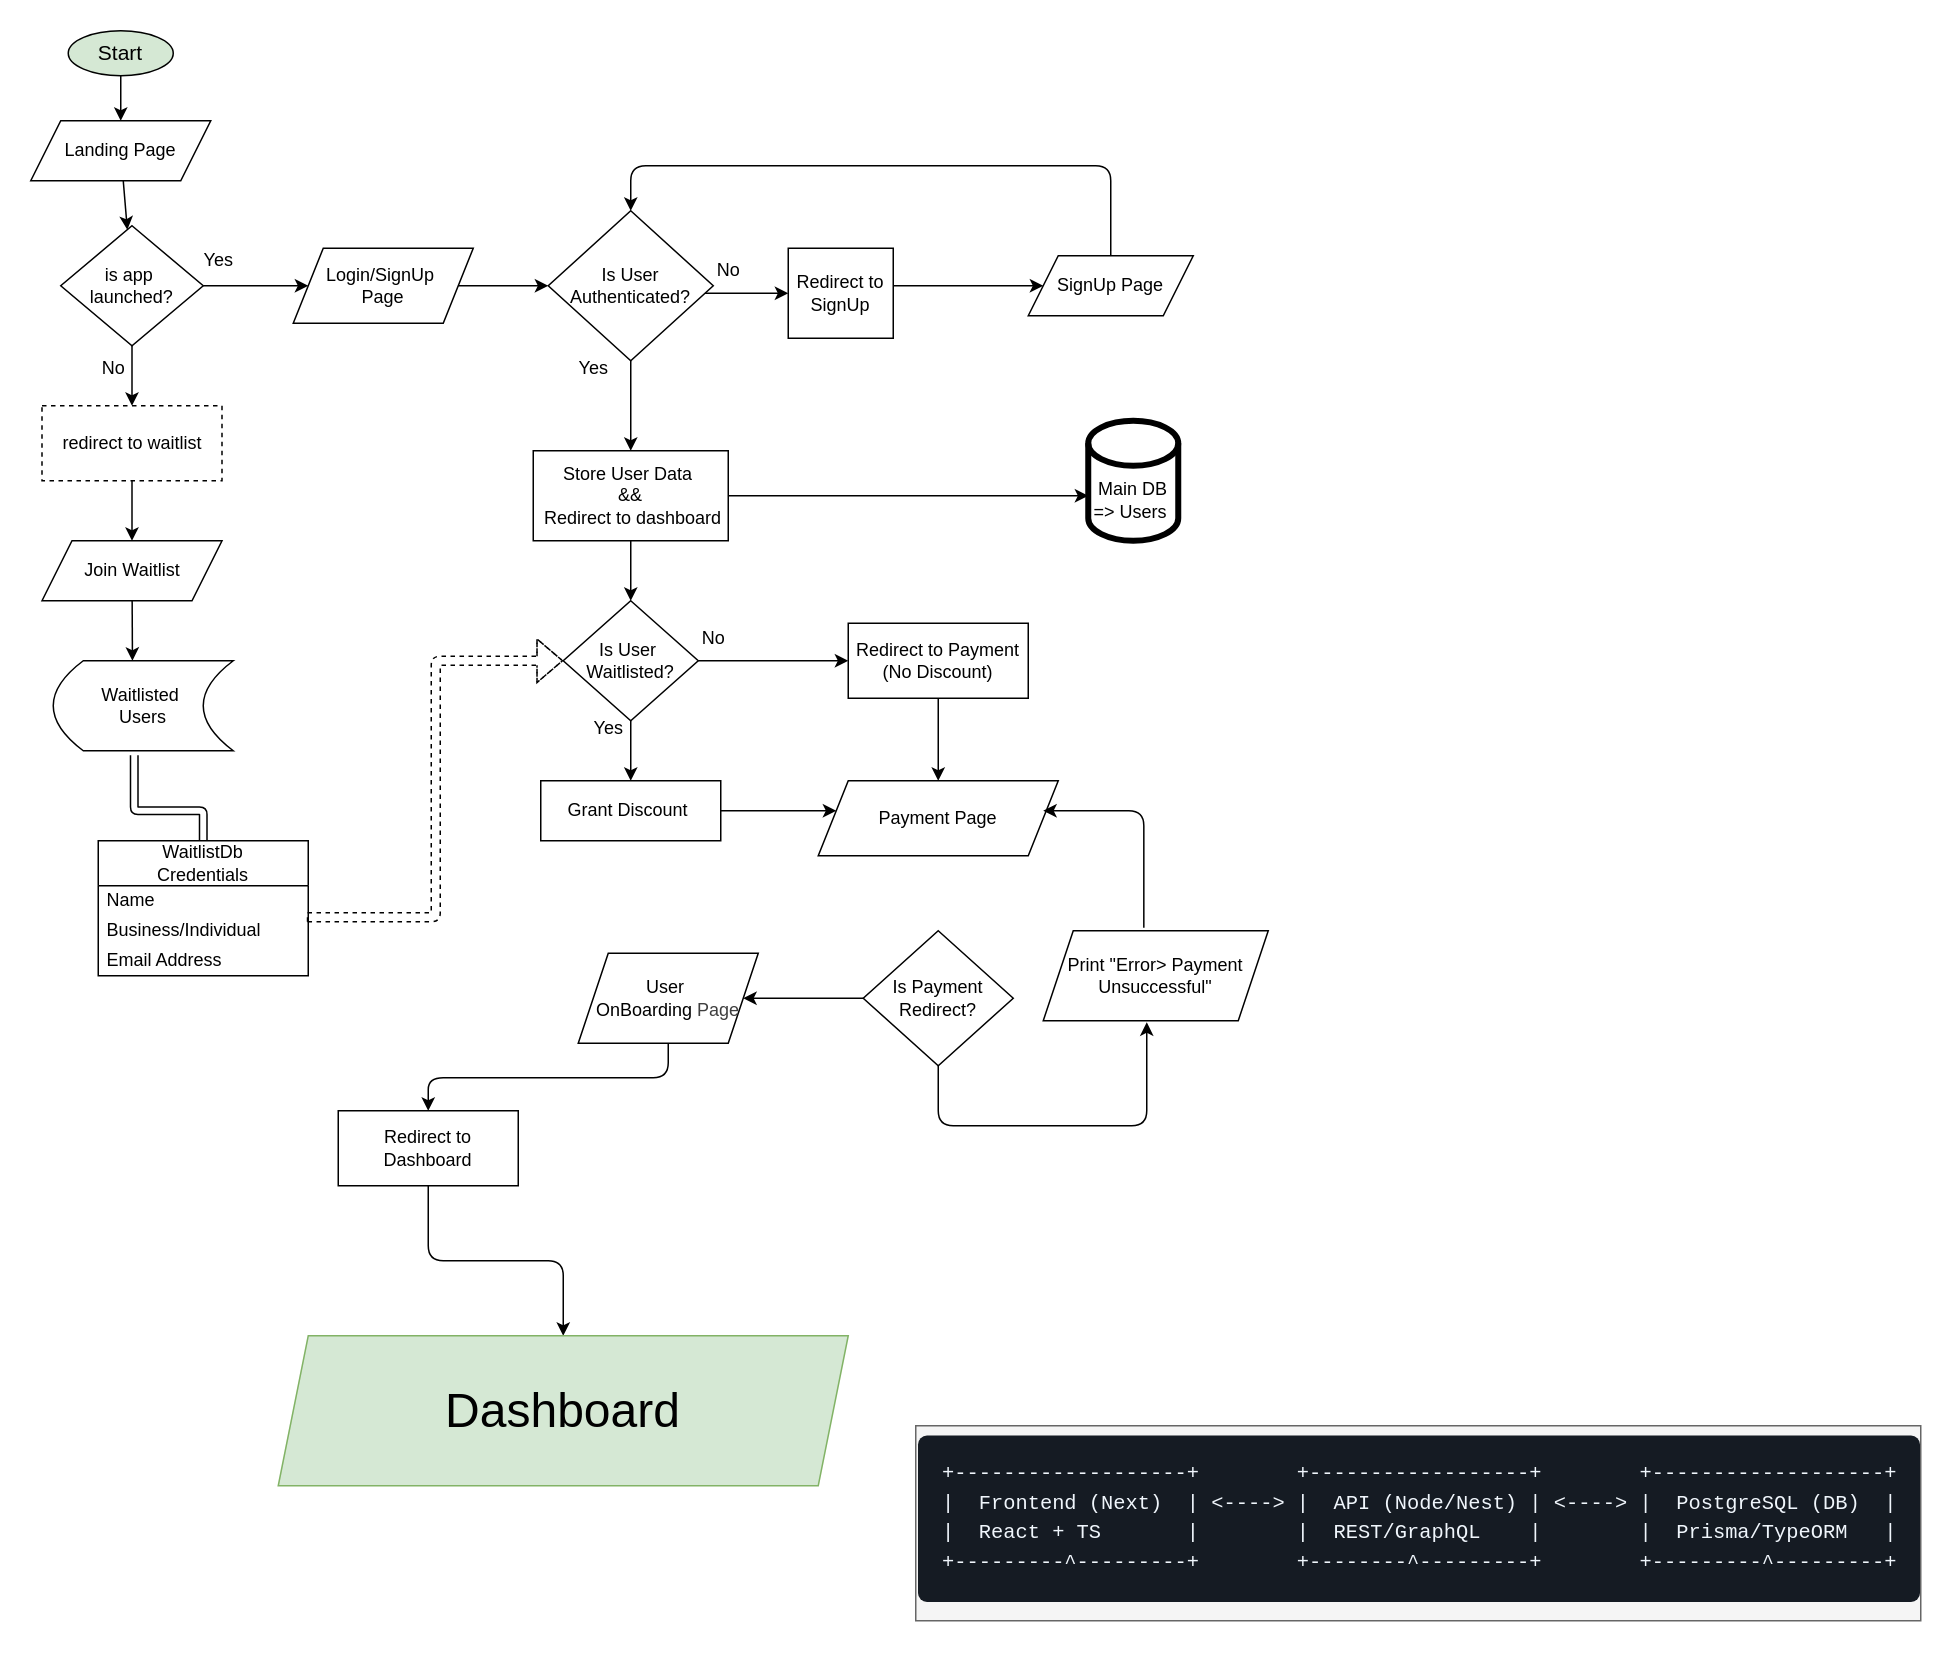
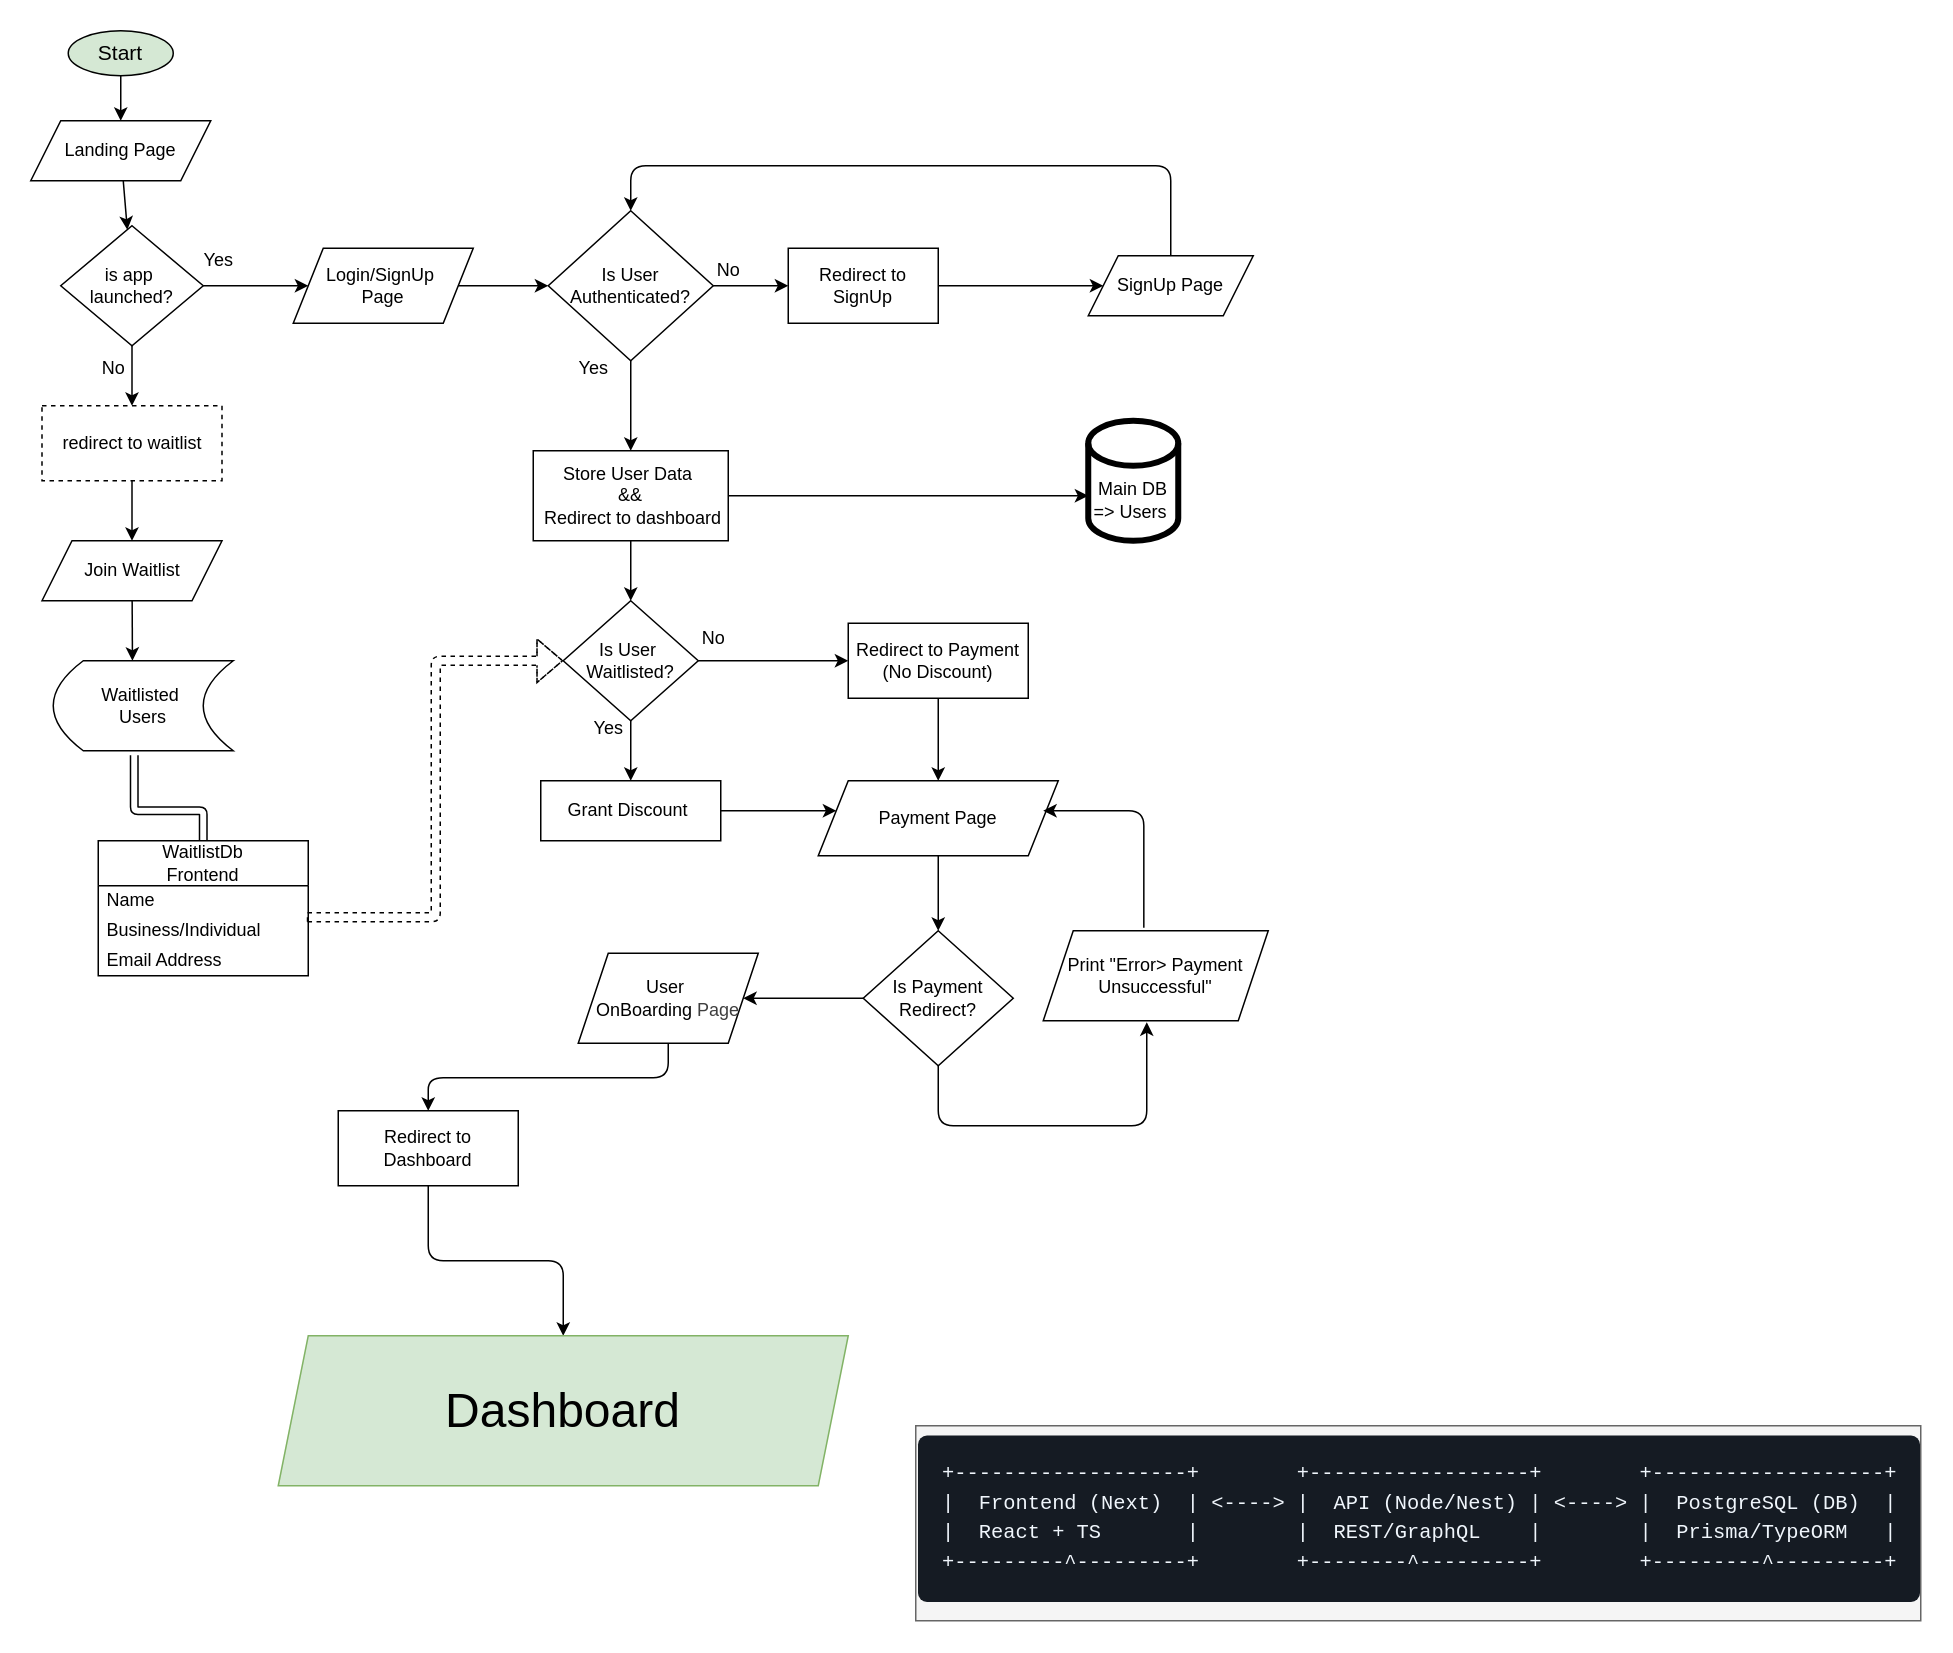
(1111, 286) -> (1171, 286)
(841, 293) -> (863, 286)
(203, 863) -> (203, 863)
none -> (938, 886)
